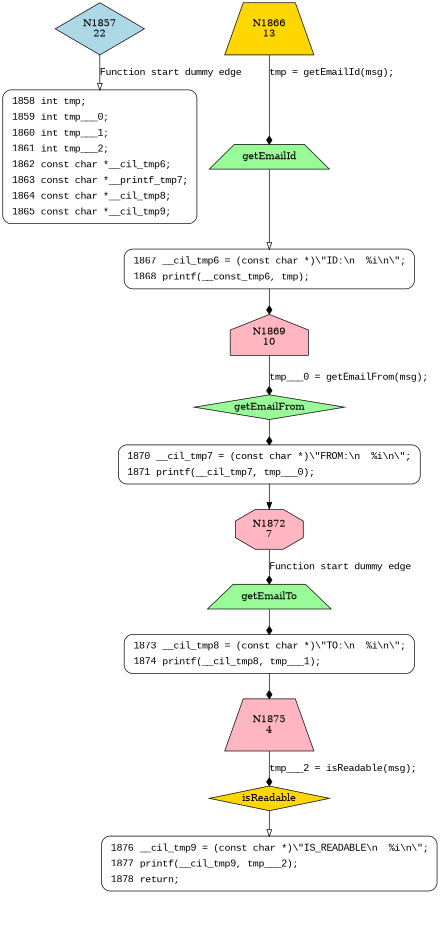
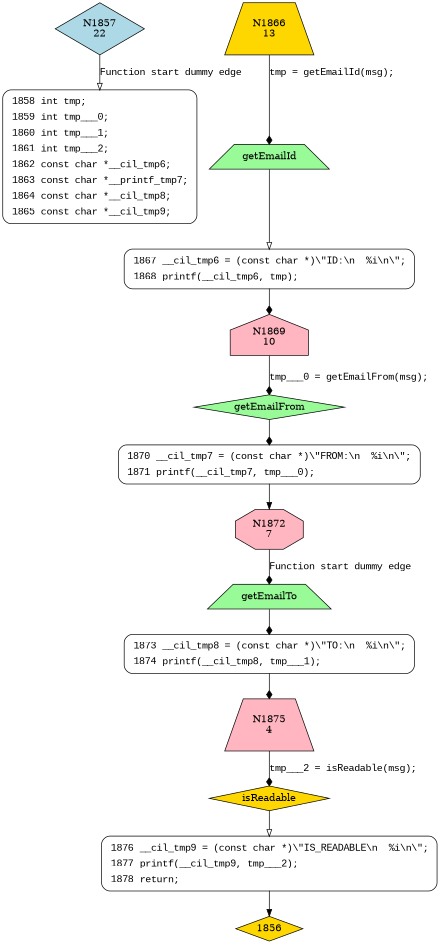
(236, 277) -> (231, 277)
none -> (269, 929)
